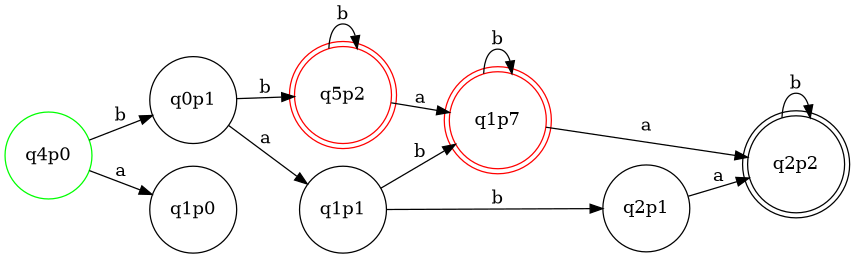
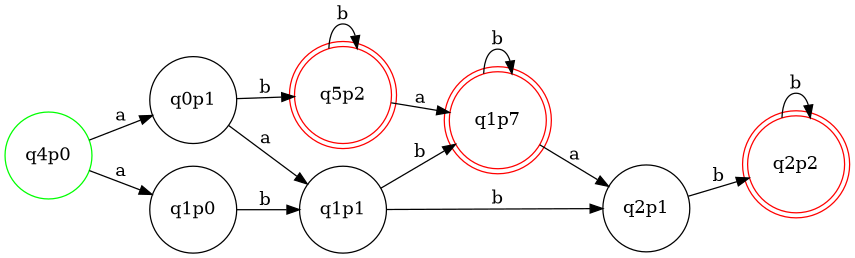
(121, 116) -> (121, 116)
(641, 141) -> (569, 162)
(796, 164) -> (796, 164)
(719, 176) -> (719, 176)
none -> (262, 210)
